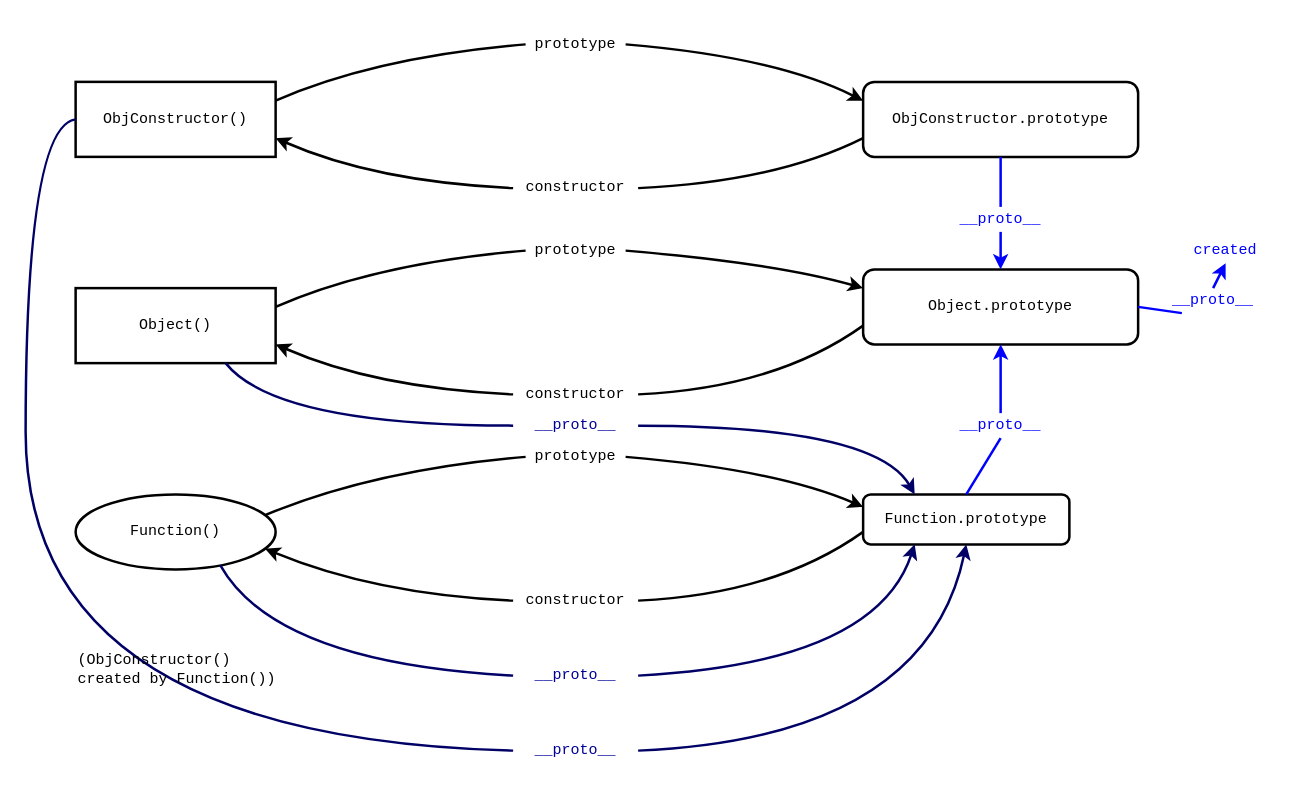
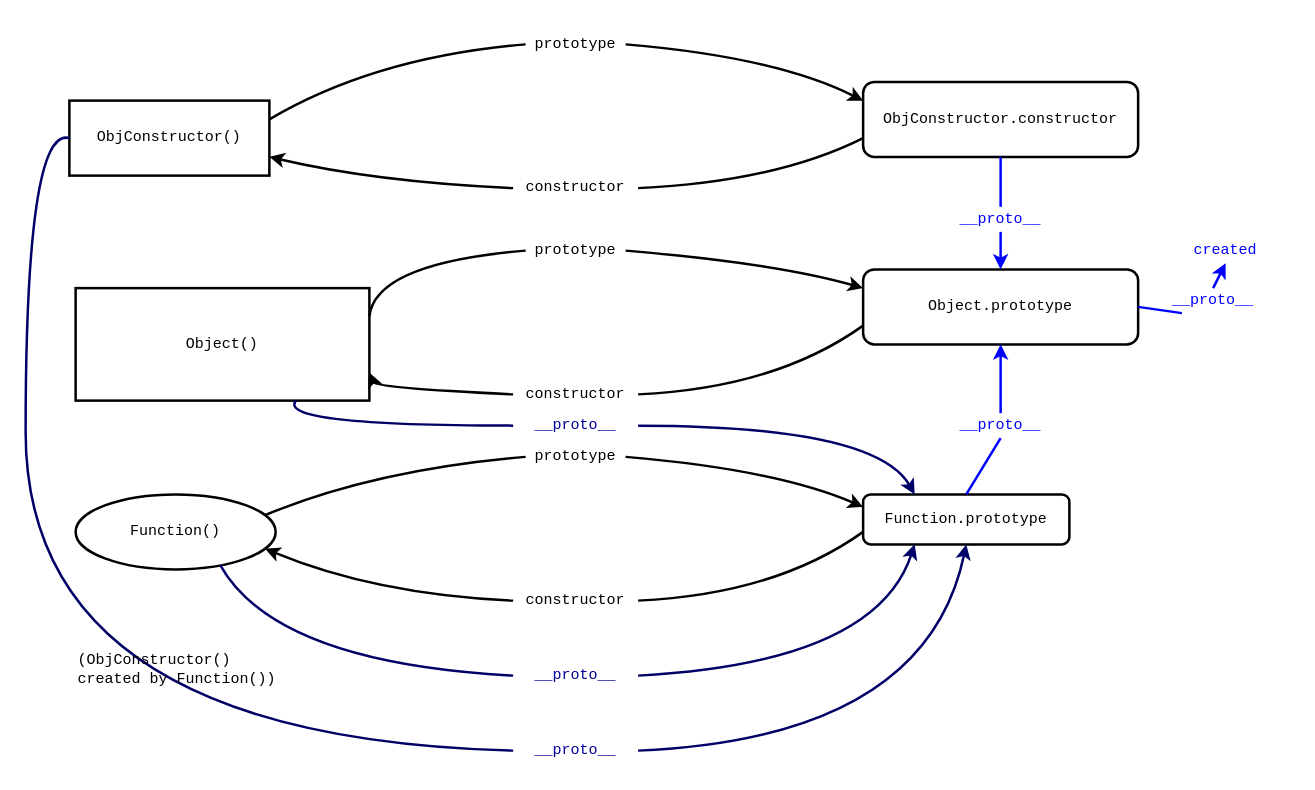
(176, 119) -> (169, 138)
(1001, 119) -> (1001, 119)
(176, 326) -> (223, 344)
